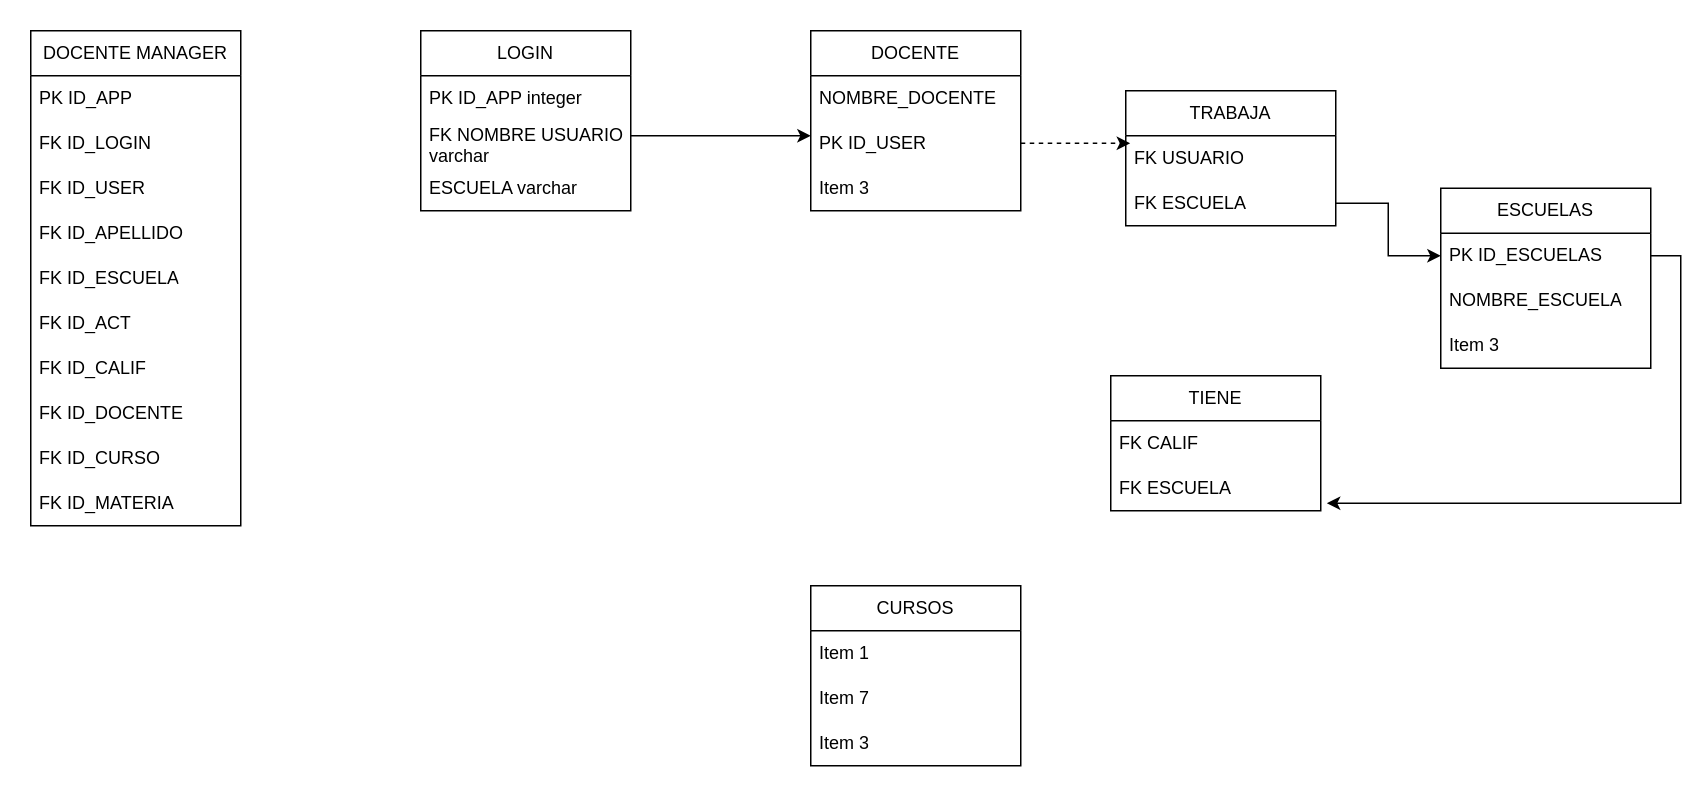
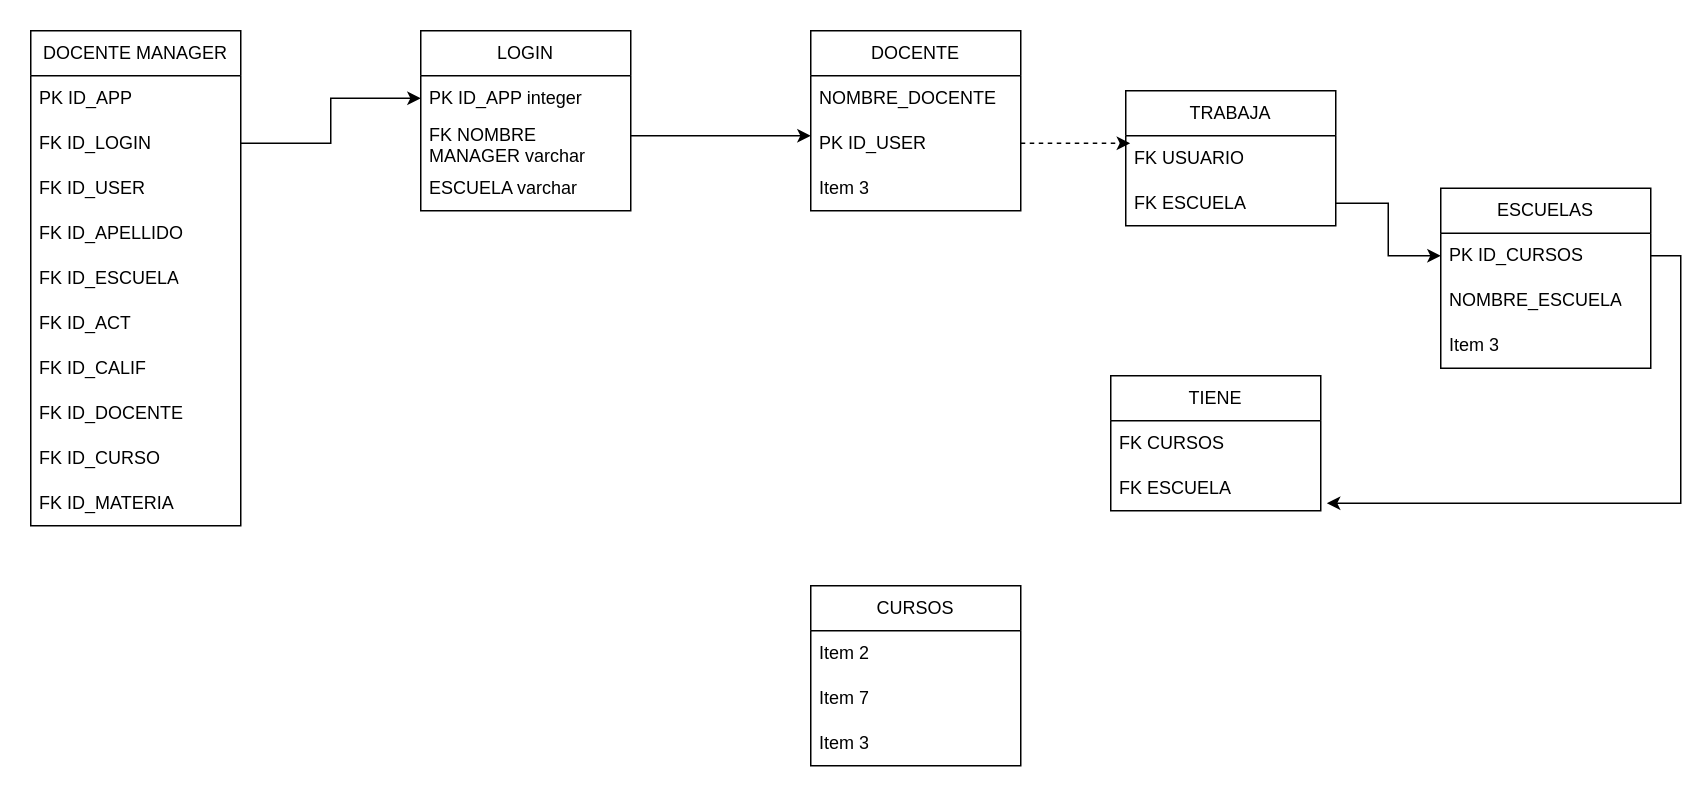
none -> (331, 125)
(527, 143) -> (527, 143)
(1518, 256) -> (1508, 256)
(1158, 443) -> (1163, 443)
(848, 653) -> (848, 653)
